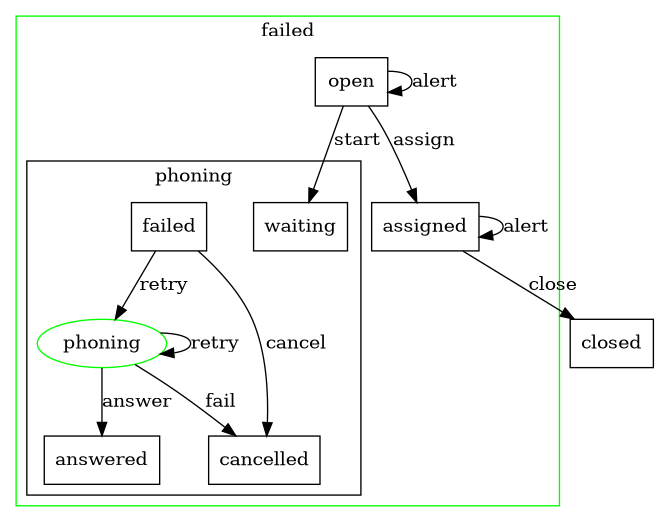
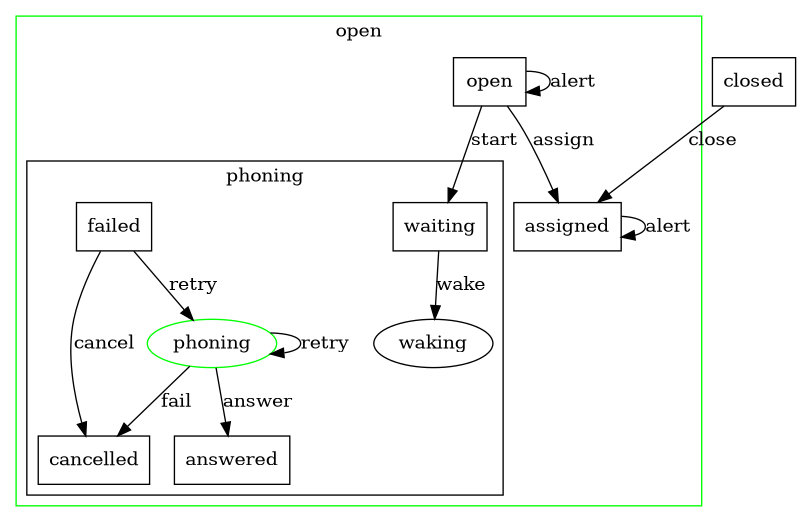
(288, 32) -> (359, 32)
(513, 282) -> (666, 150)
none -> (433, 343)
